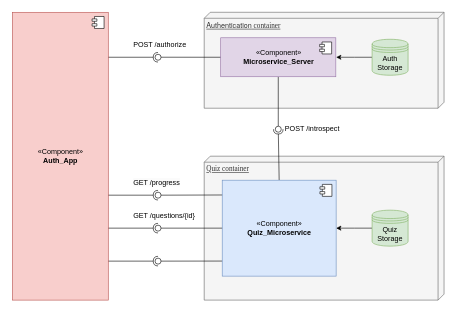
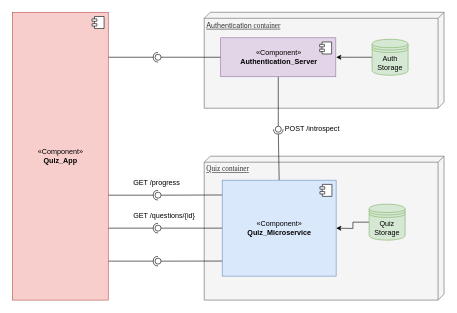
(165, 45) -> none
(279, 57) -> (279, 57)
(61, 156) -> (61, 156)
(390, 228) -> (387, 222)
